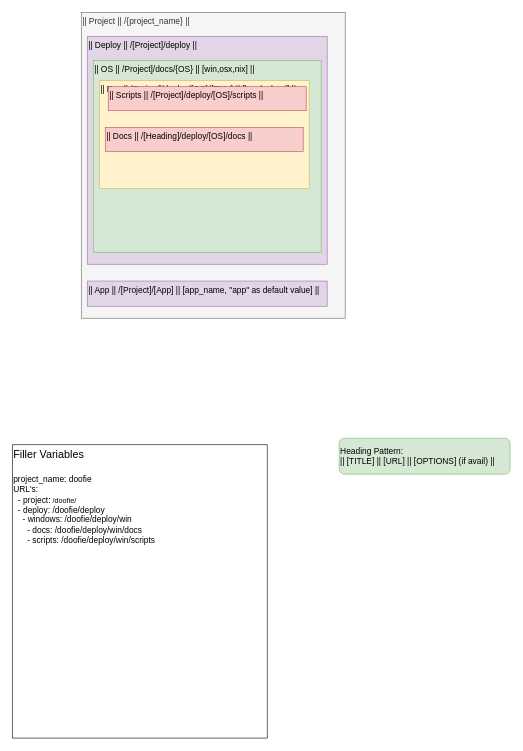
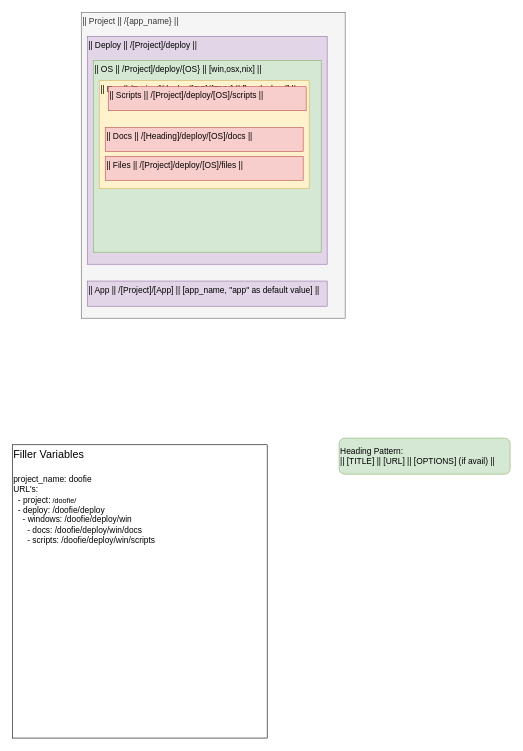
(165, 23) -> (153, 23)
(188, 70) -> (191, 70)
none -> (204, 168)
